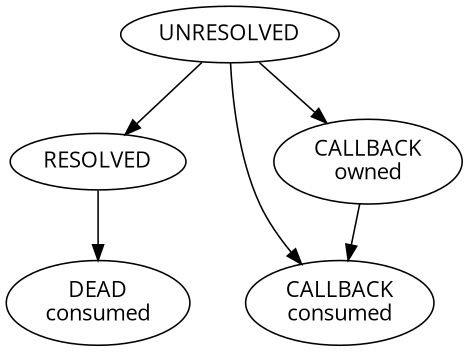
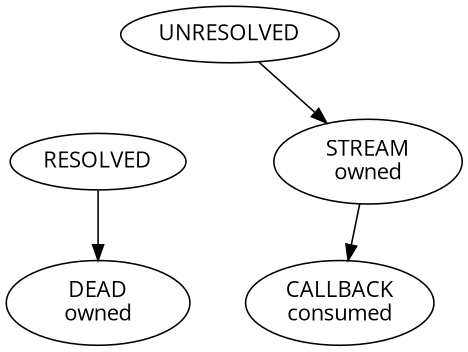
(169, 93) -> none
(368, 162) -> (368, 162)
(245, 163) -> none
(98, 303) -> (98, 303)
